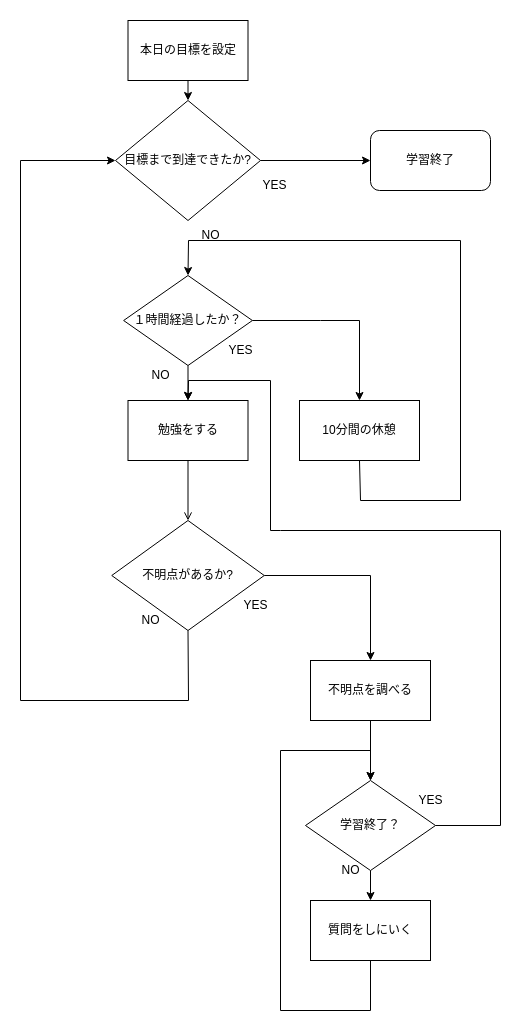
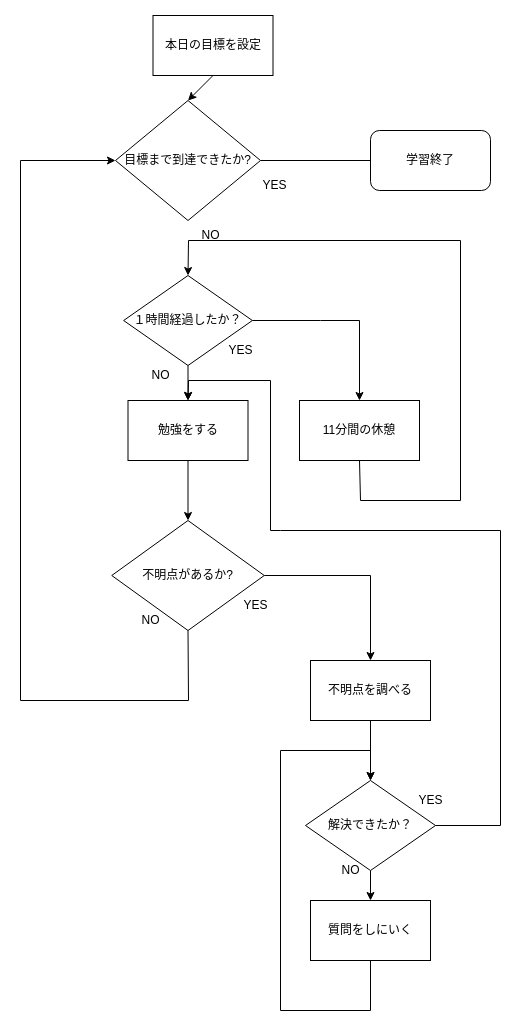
(188, 51) -> (213, 46)
(362, 161) -> (365, 161)
(360, 431) -> (360, 431)
(188, 513) -> (188, 512)
(371, 826) -> (371, 826)
